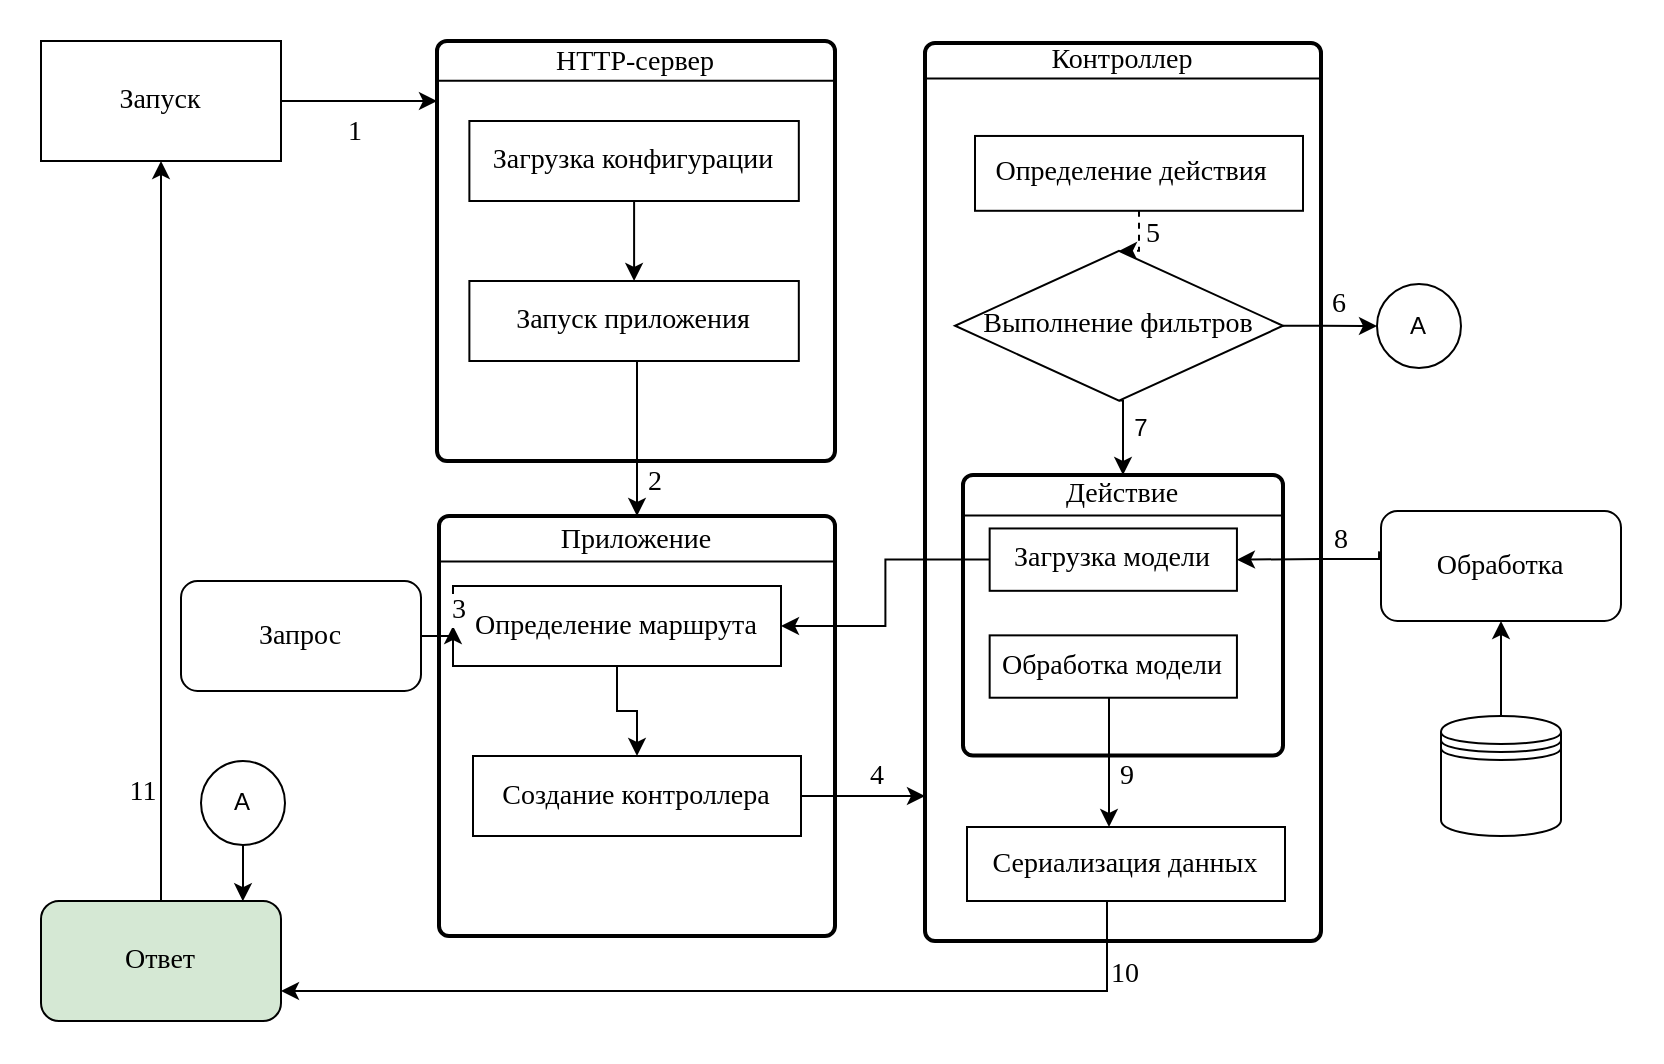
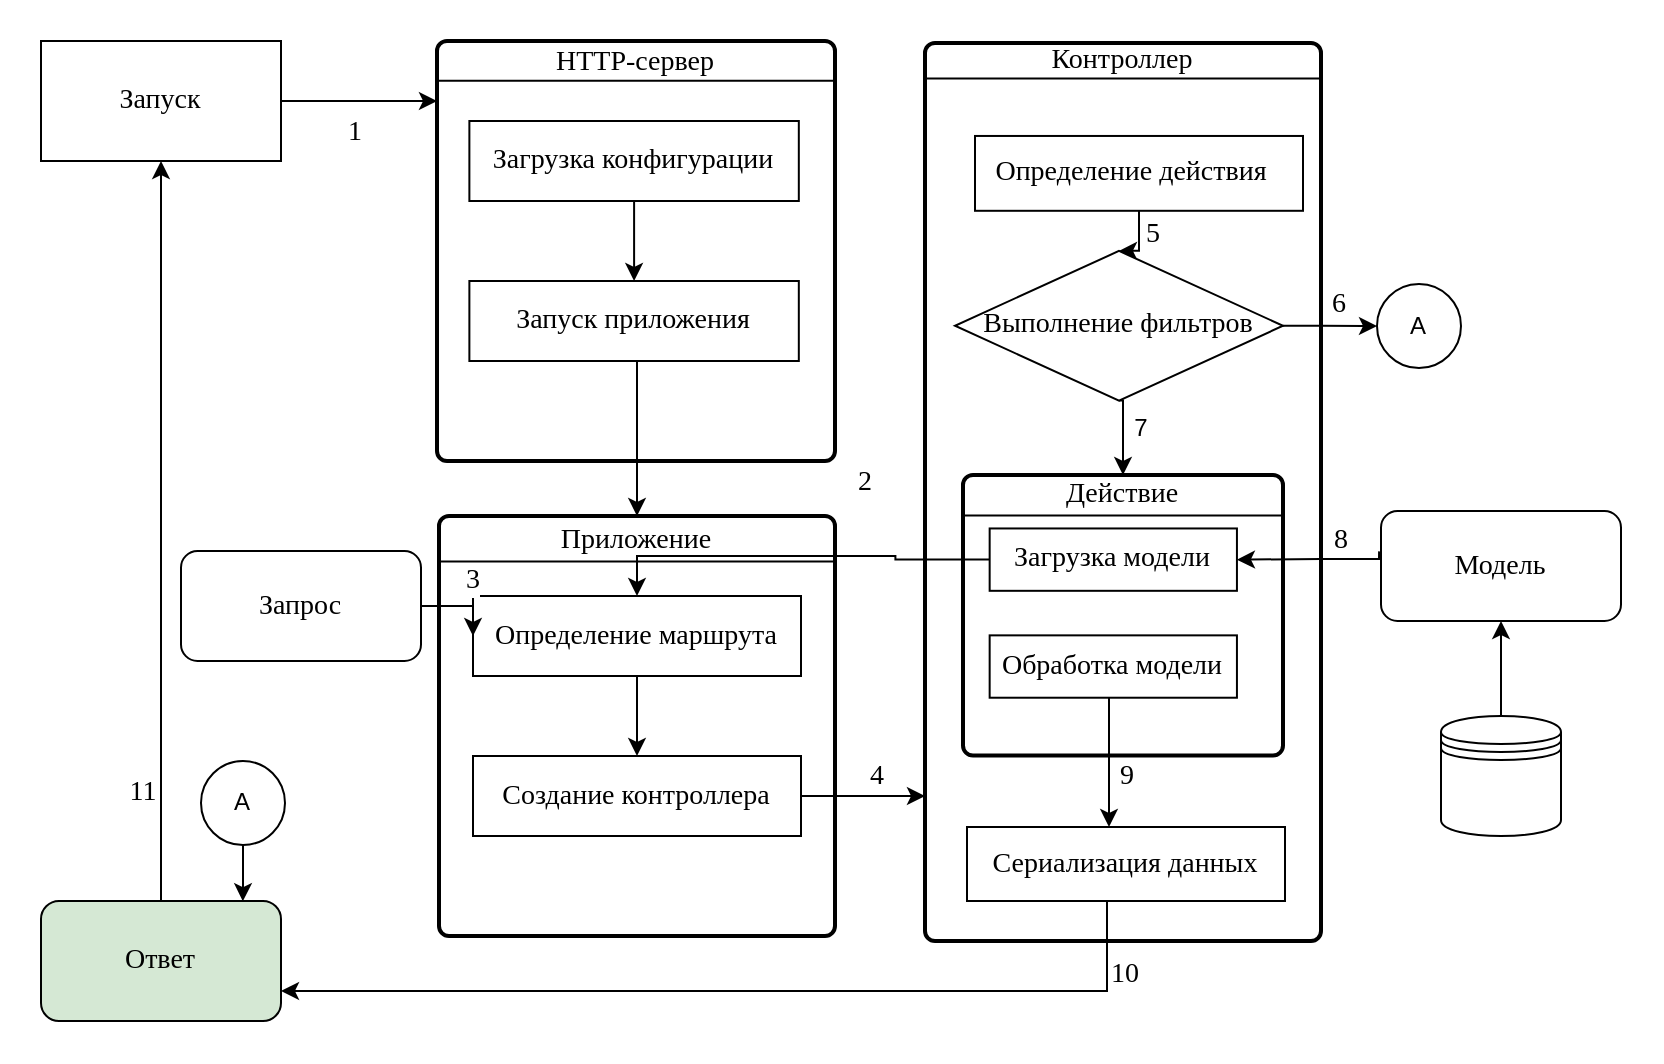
(1139, 236) -> (1139, 236)
(664, 481) -> (874, 481)
(1501, 567) -> (1501, 567)
(617, 626) -> (637, 636)
(301, 636) -> (301, 606)
